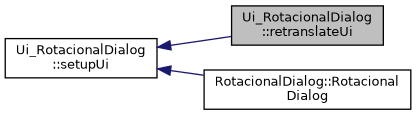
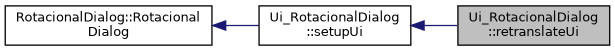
(187, 73) -> (242, 26)
